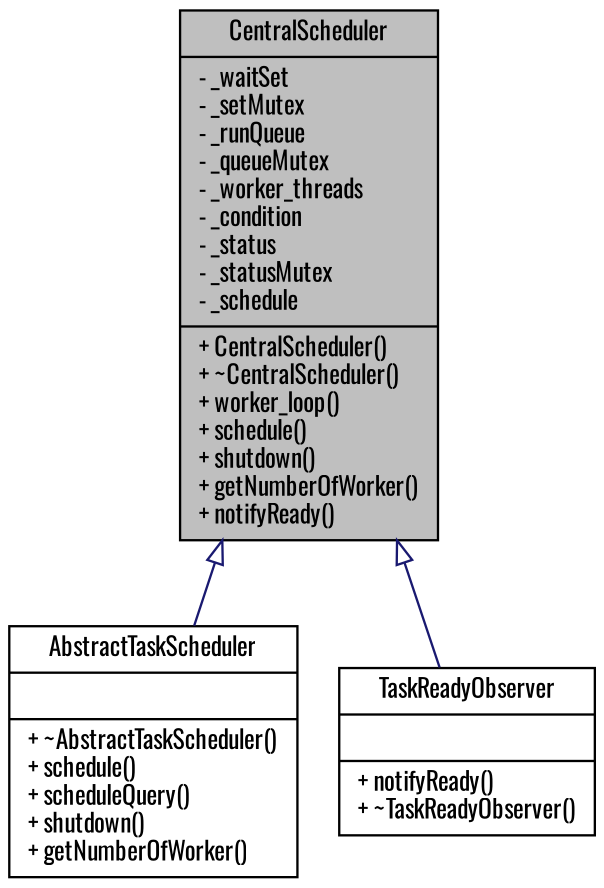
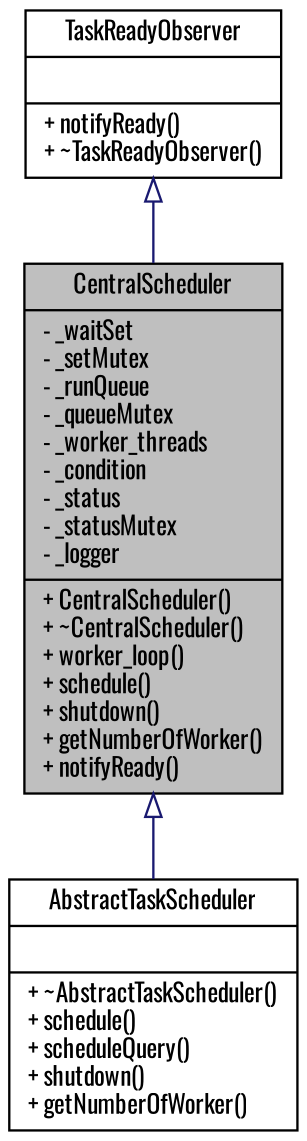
(249, 302) -> (82, 555)
(422, 615) -> (153, 232)
